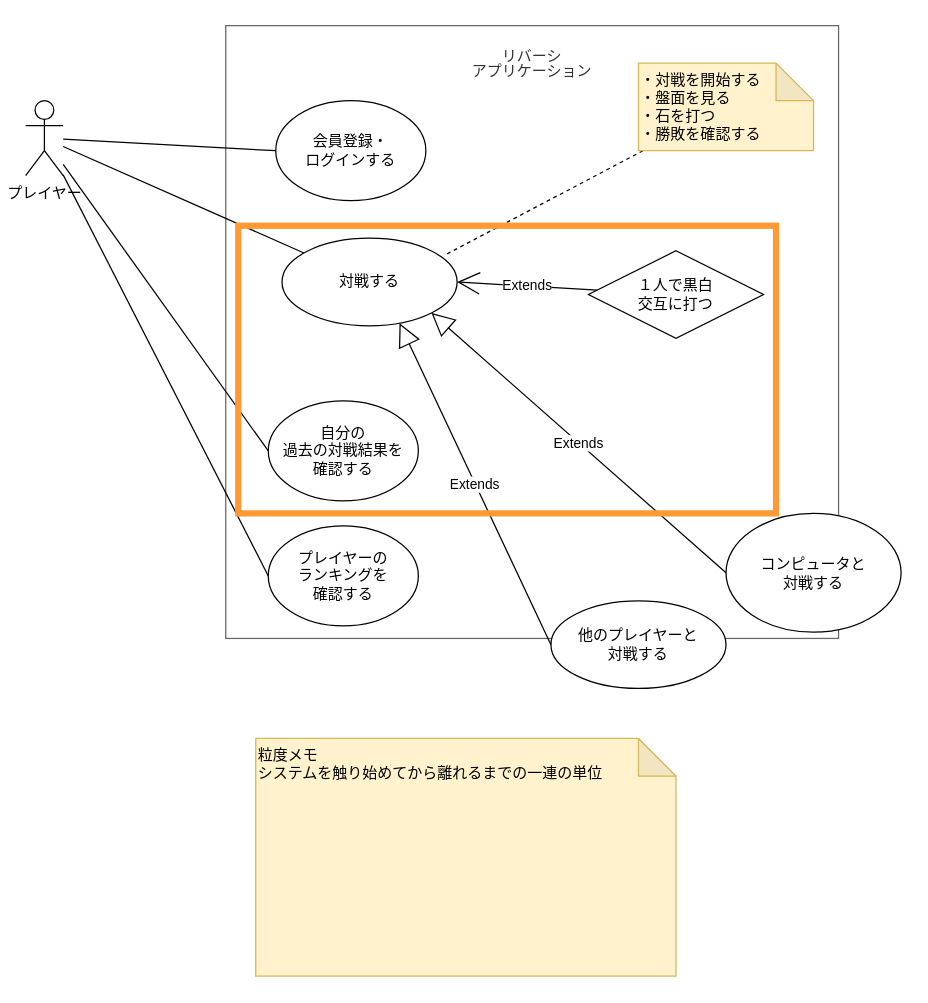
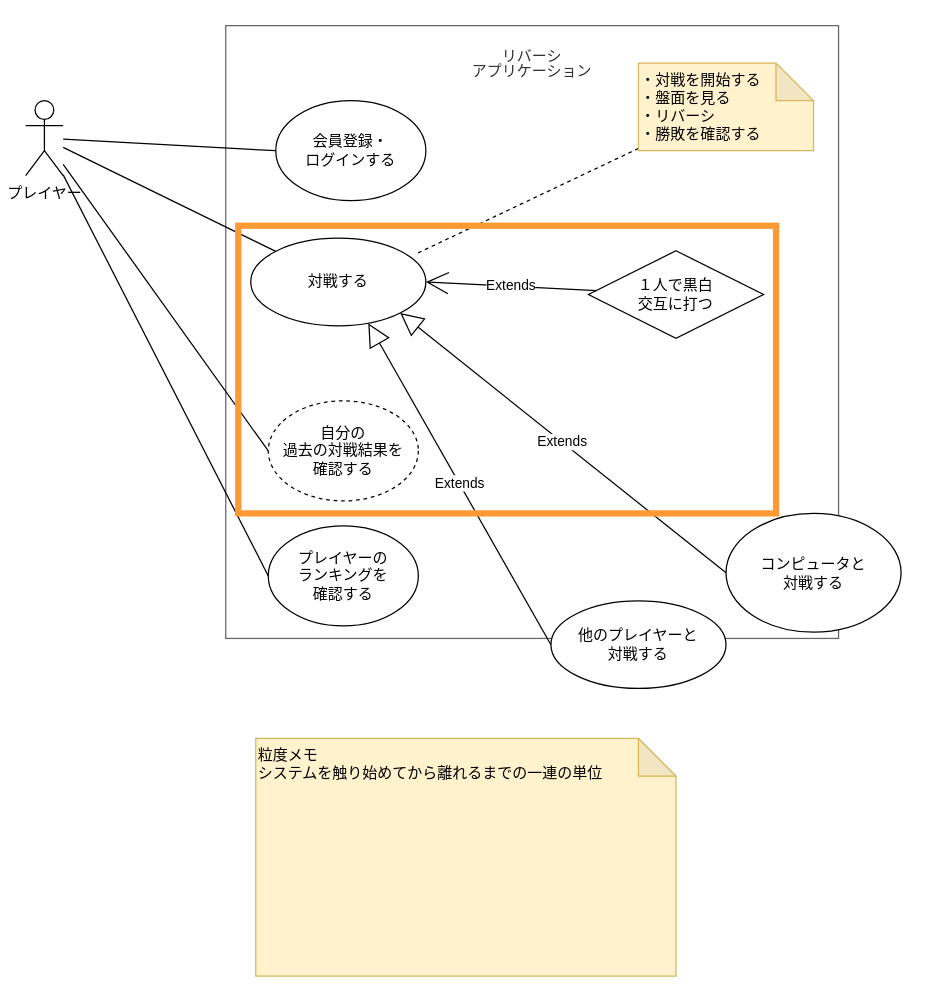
(701, 108) -> (701, 108)
(369, 282) -> (338, 282)
(343, 451) -> (343, 451)
